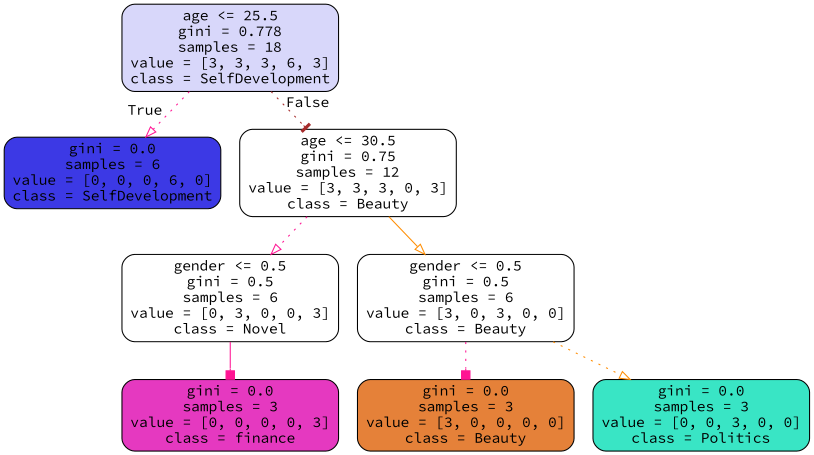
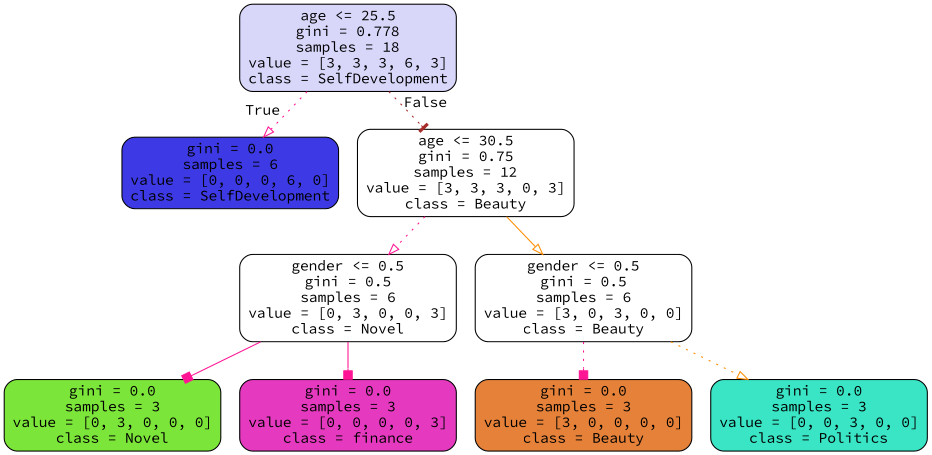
none -> (112, 415)
